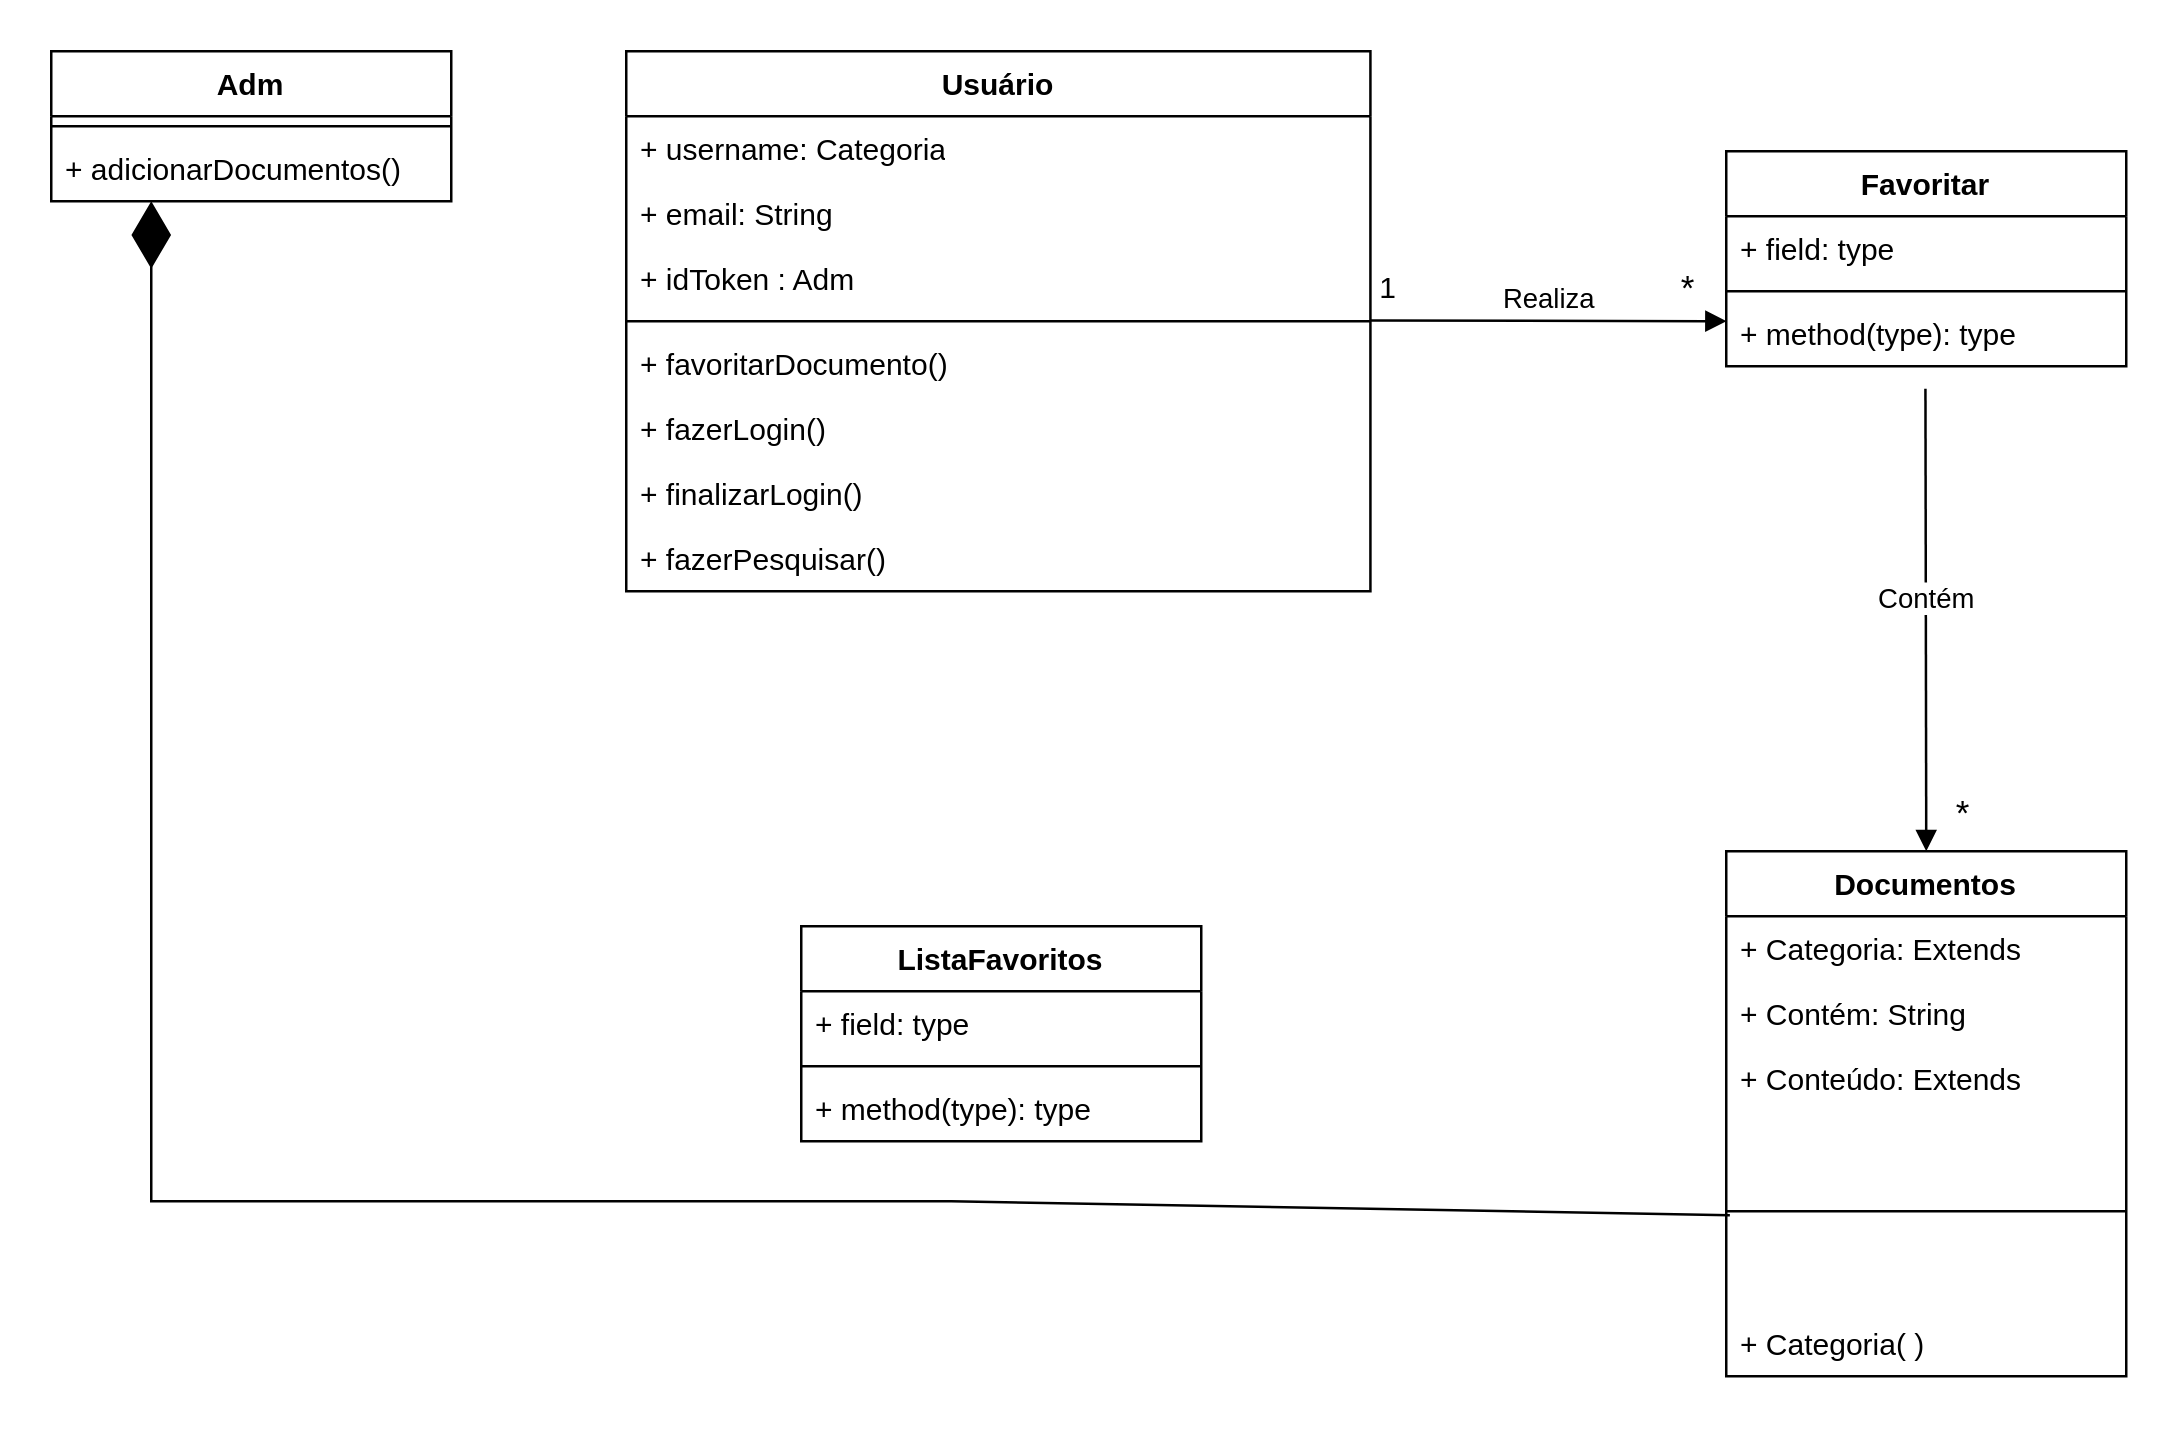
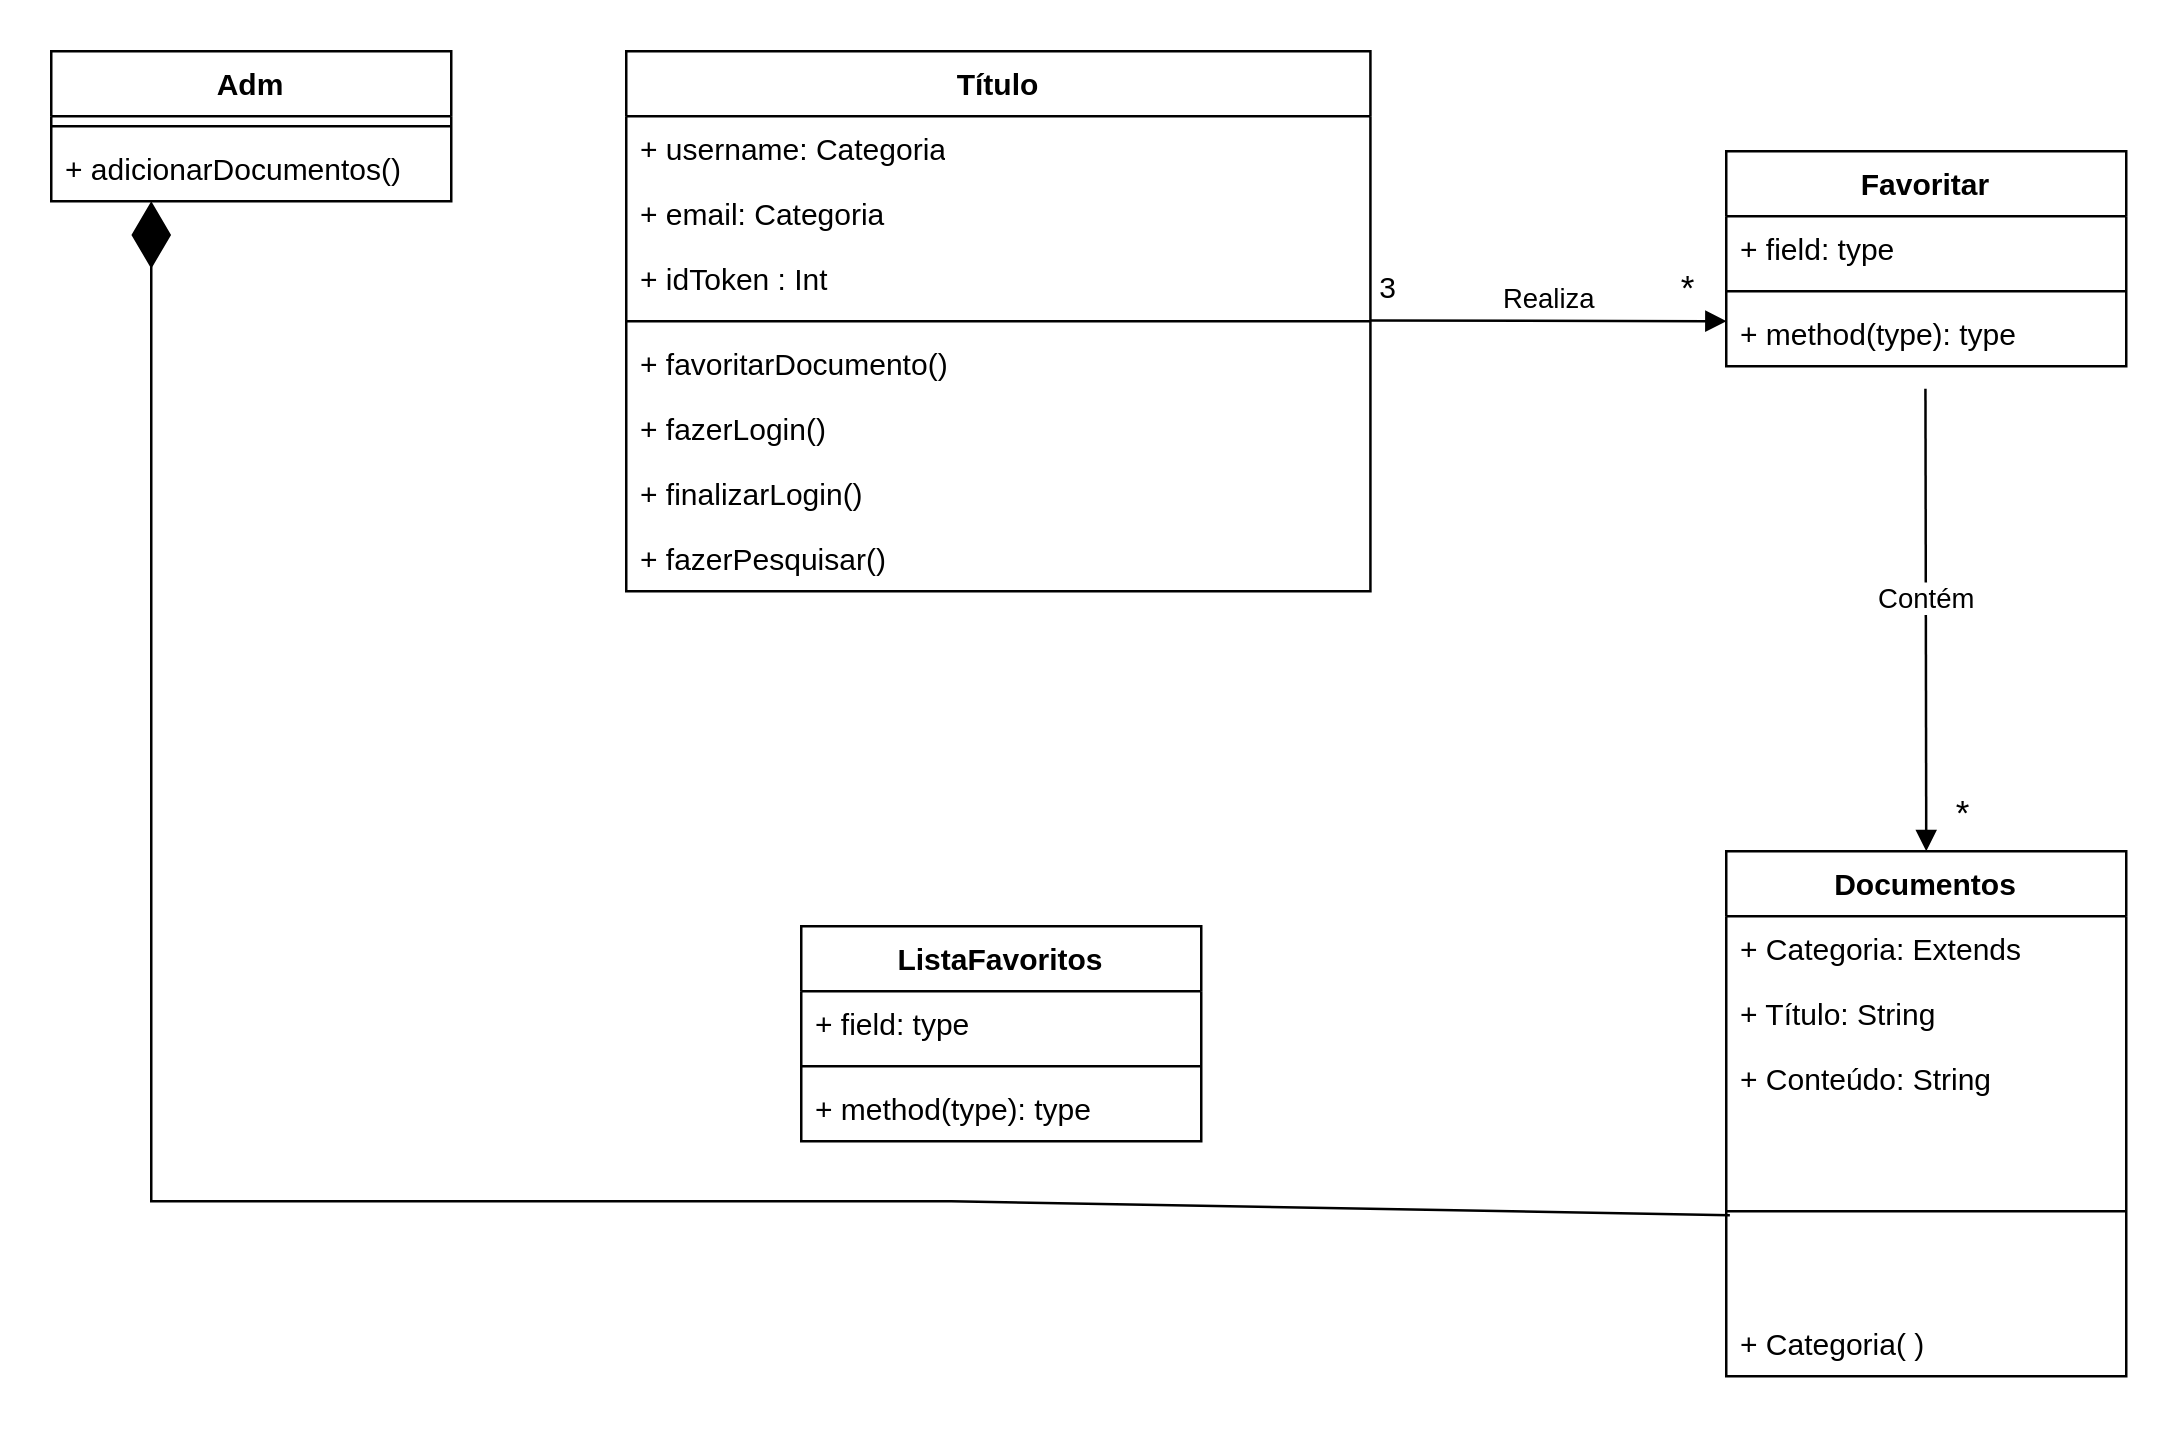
(999, 87) -> (999, 87)
(744, 217) -> (769, 217)
(748, 282) -> (748, 282)
(1389, 289) -> (1389, 289)
(1860, 1017) -> (1856, 1017)
(1889, 1082) -> (1877, 1082)
